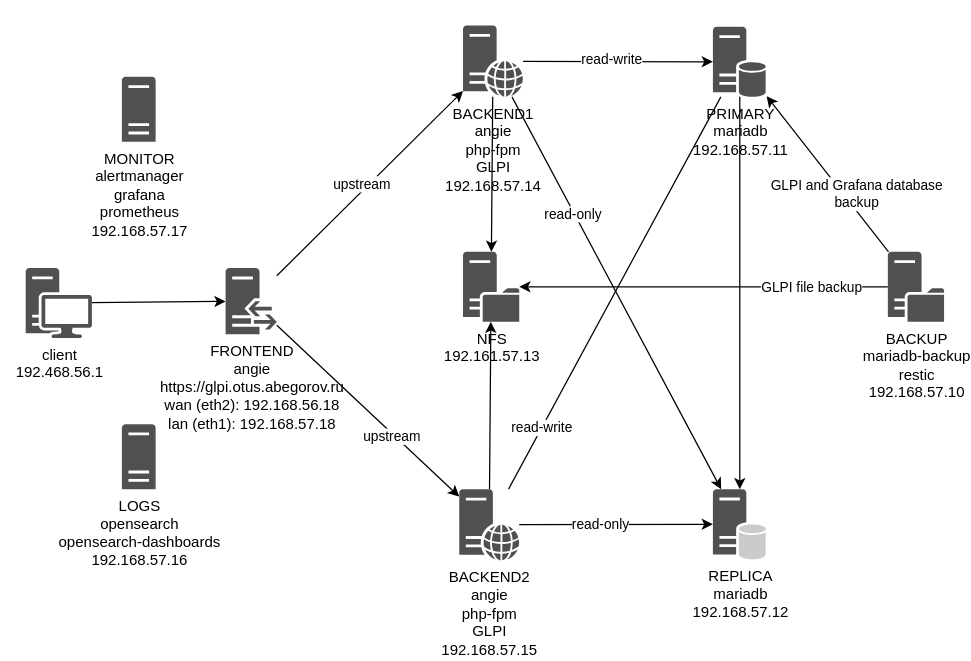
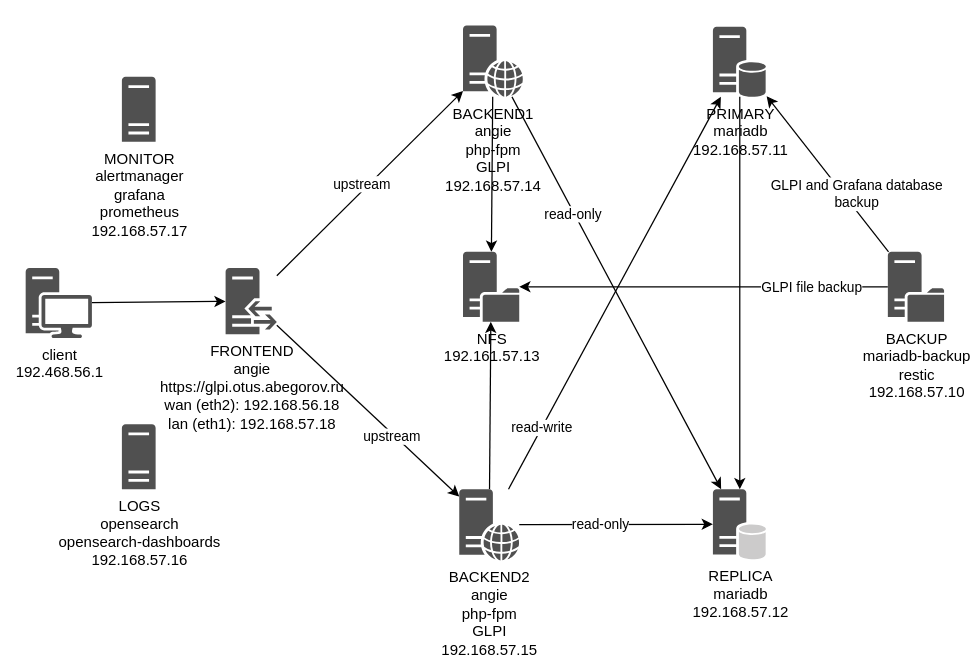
(614, 62) -> none
(718, 102) -> (716, 106)
